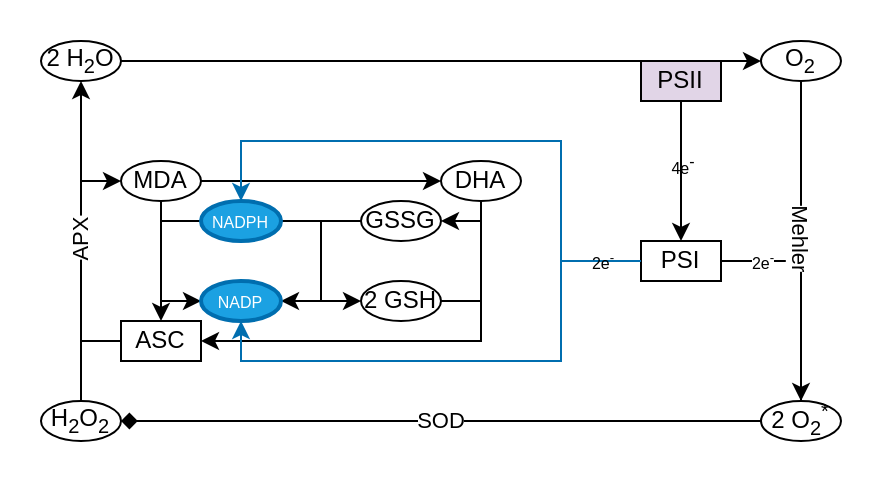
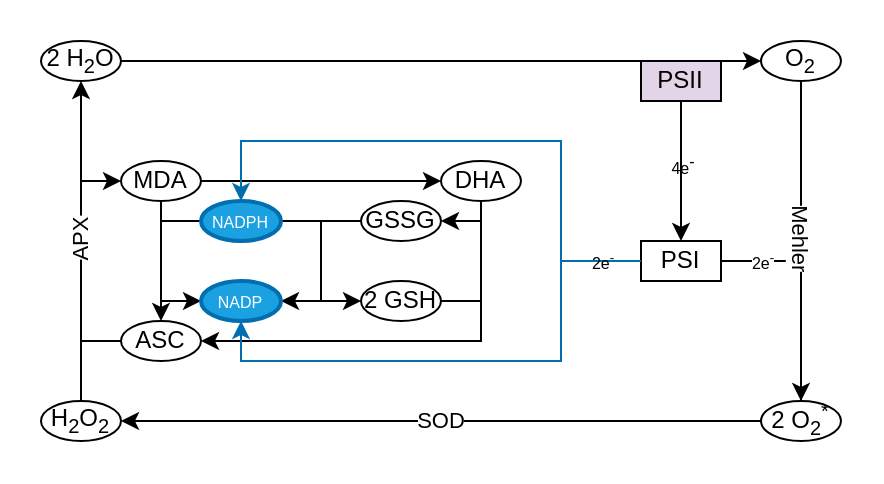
(161, 341) -> (161, 341)
(137, 421) -> (136, 421)
